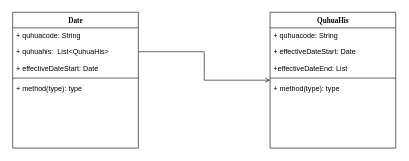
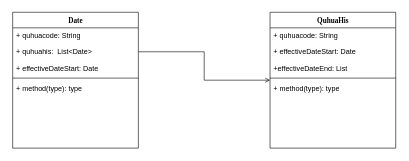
(66, 52) -> (59, 52)
